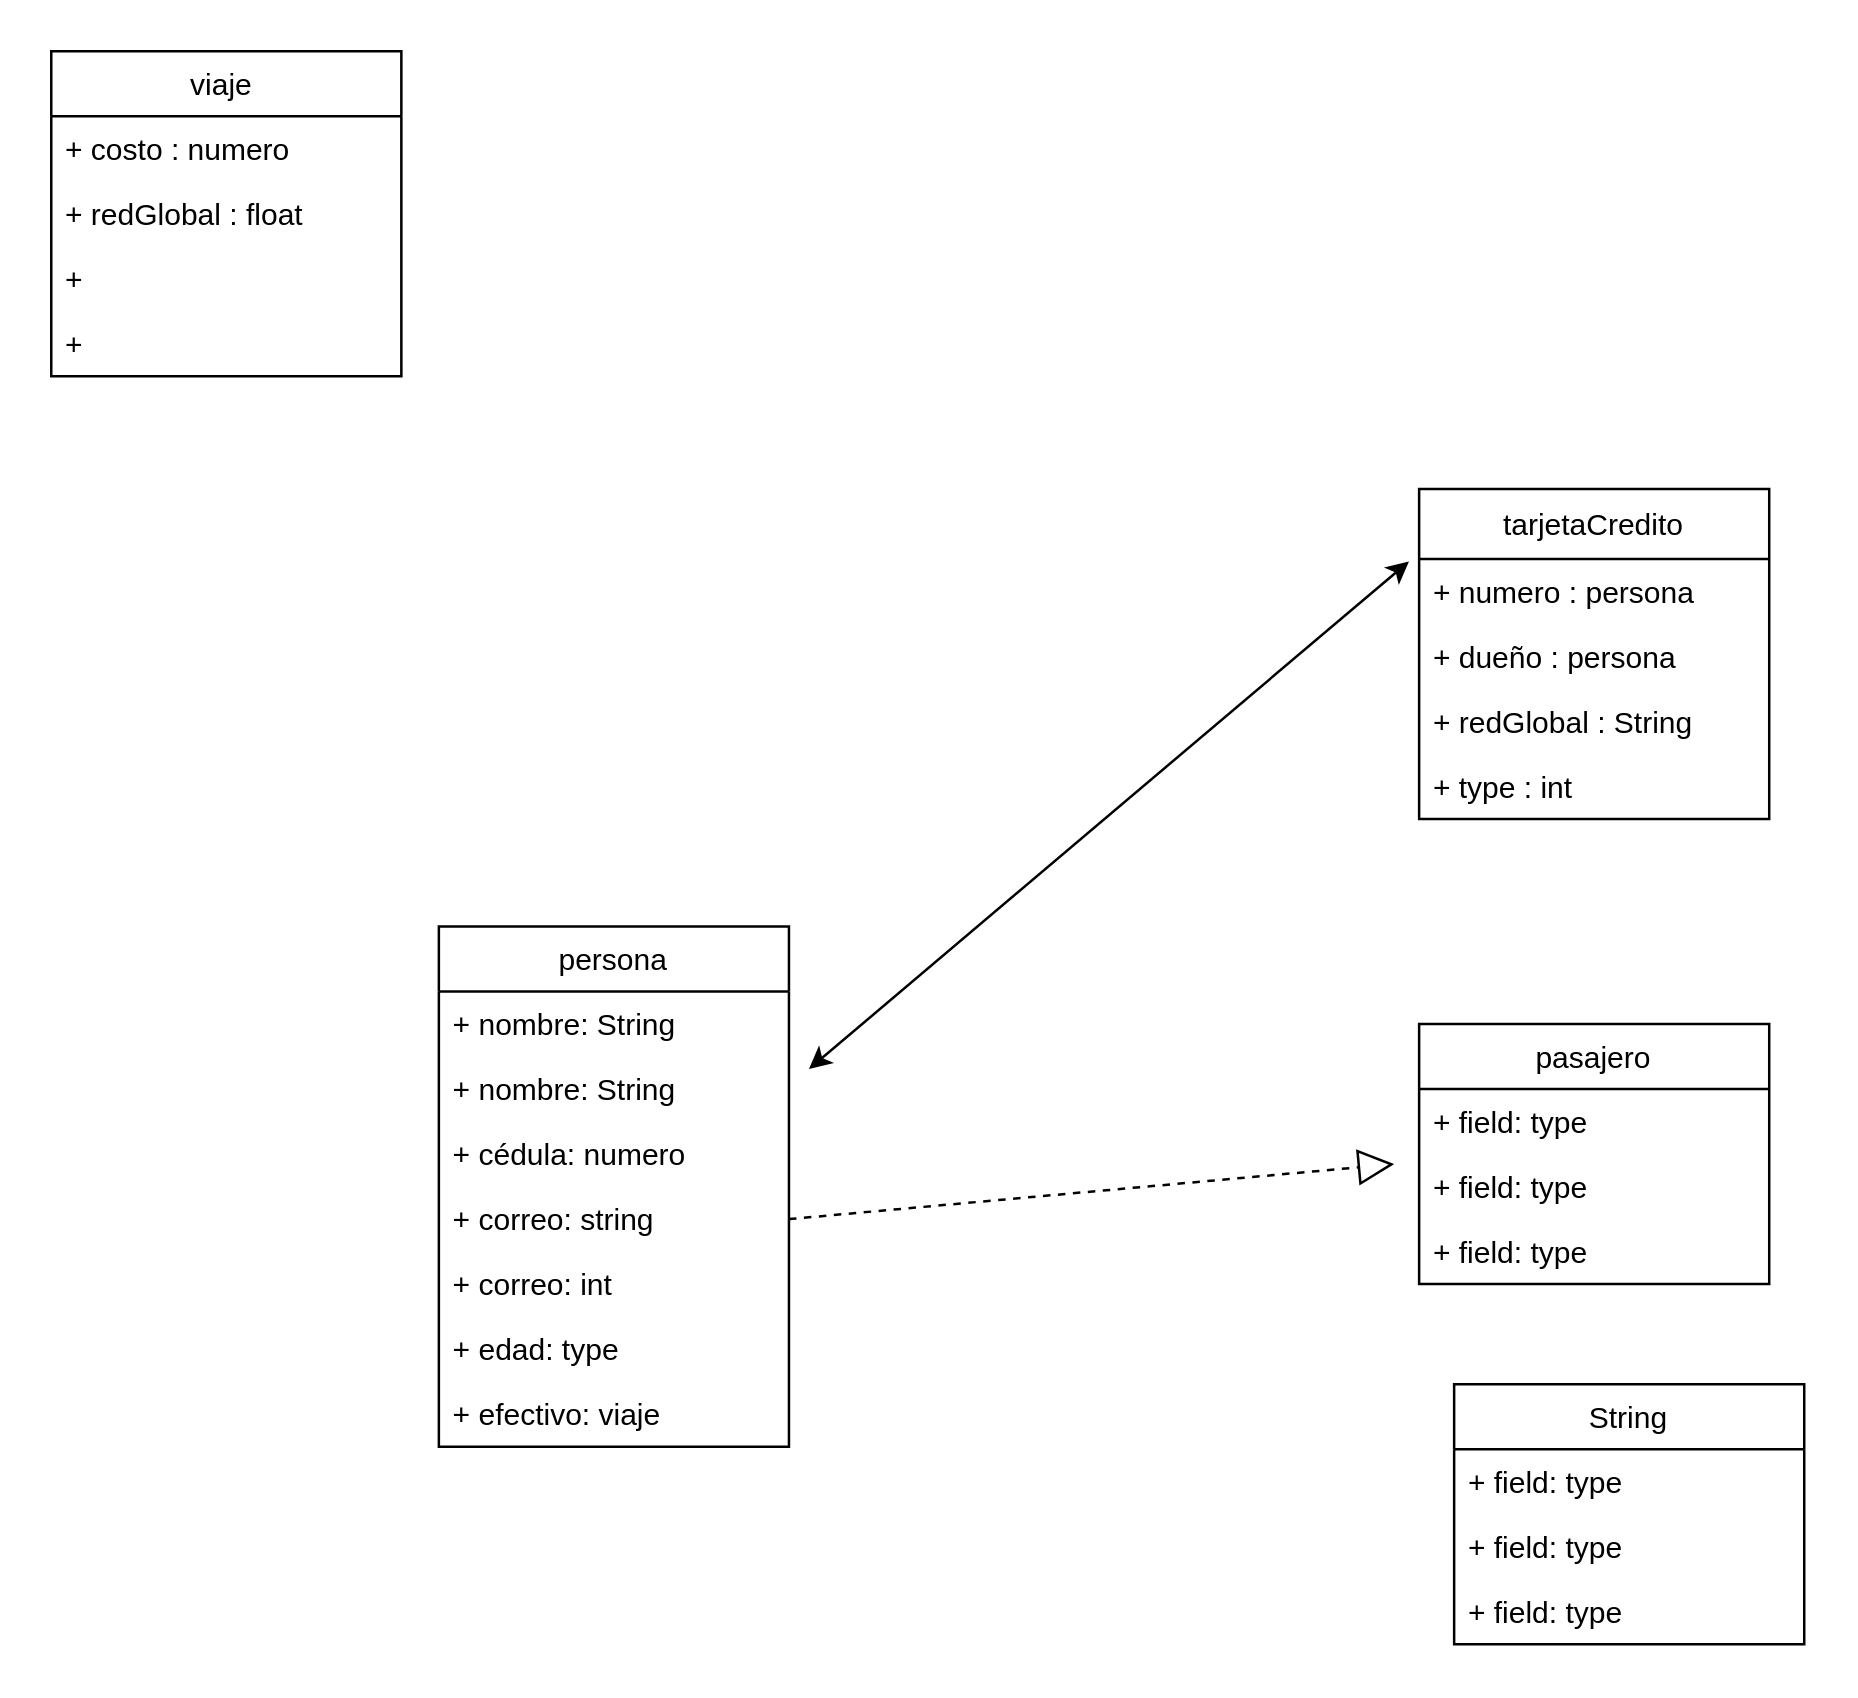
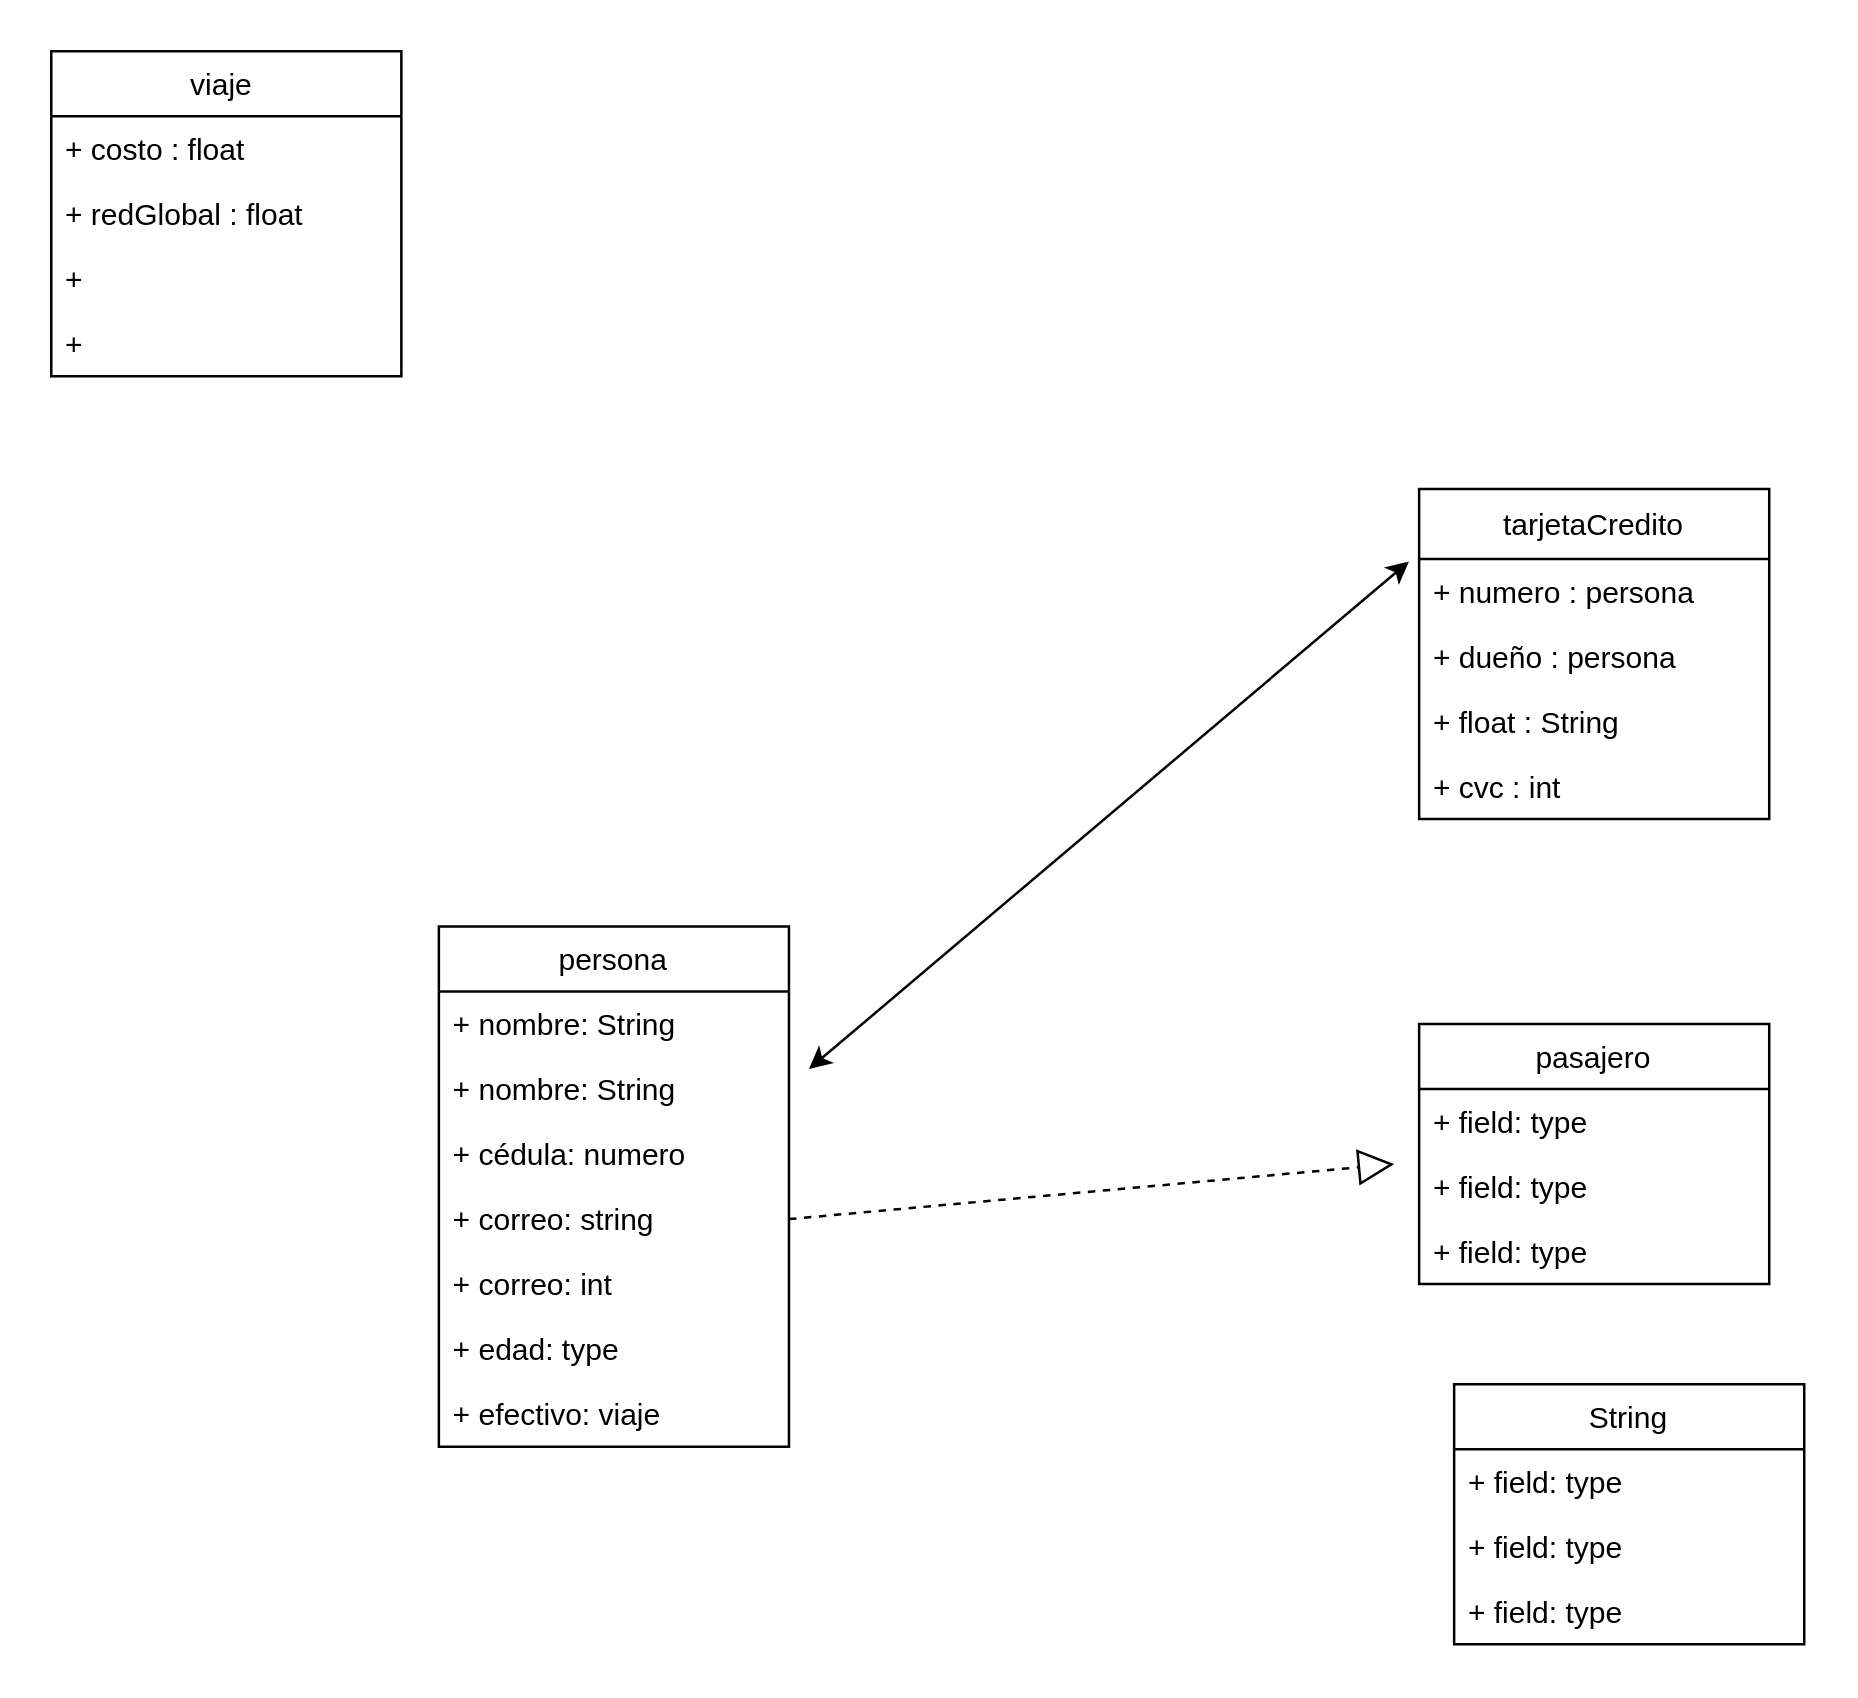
(184, 150) -> (172, 150)
(1573, 723) -> (1544, 723)
(1514, 788) -> (1505, 788)
